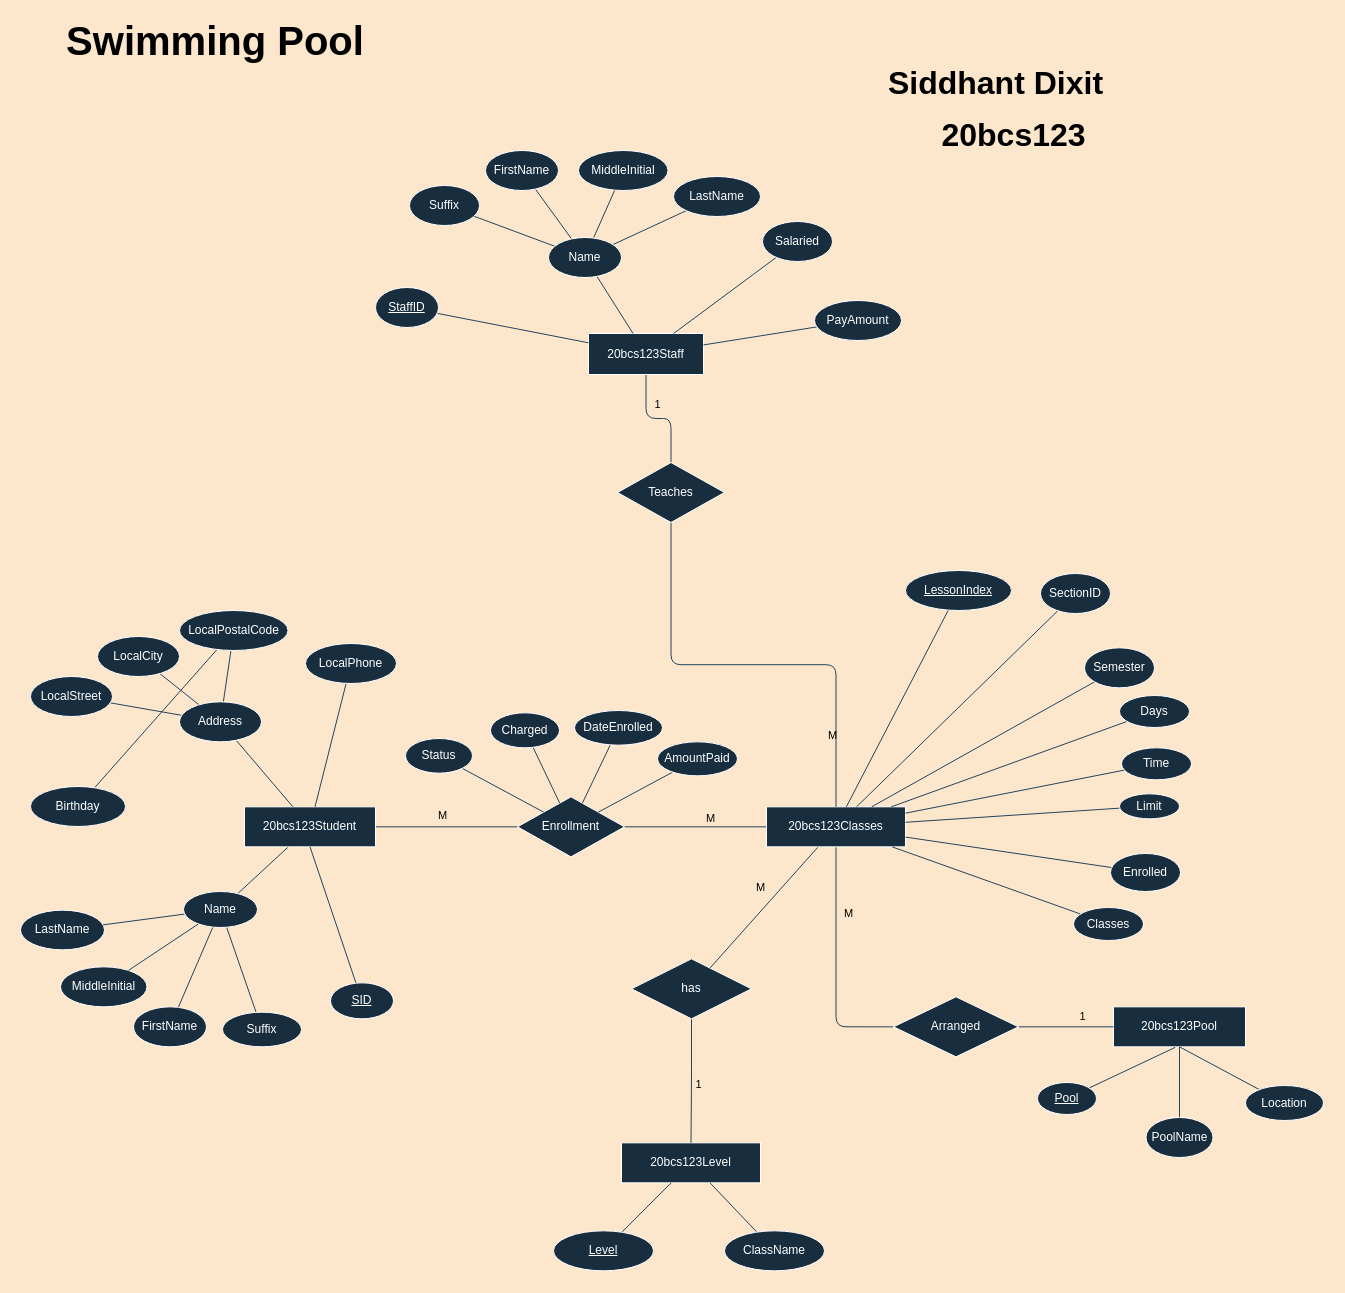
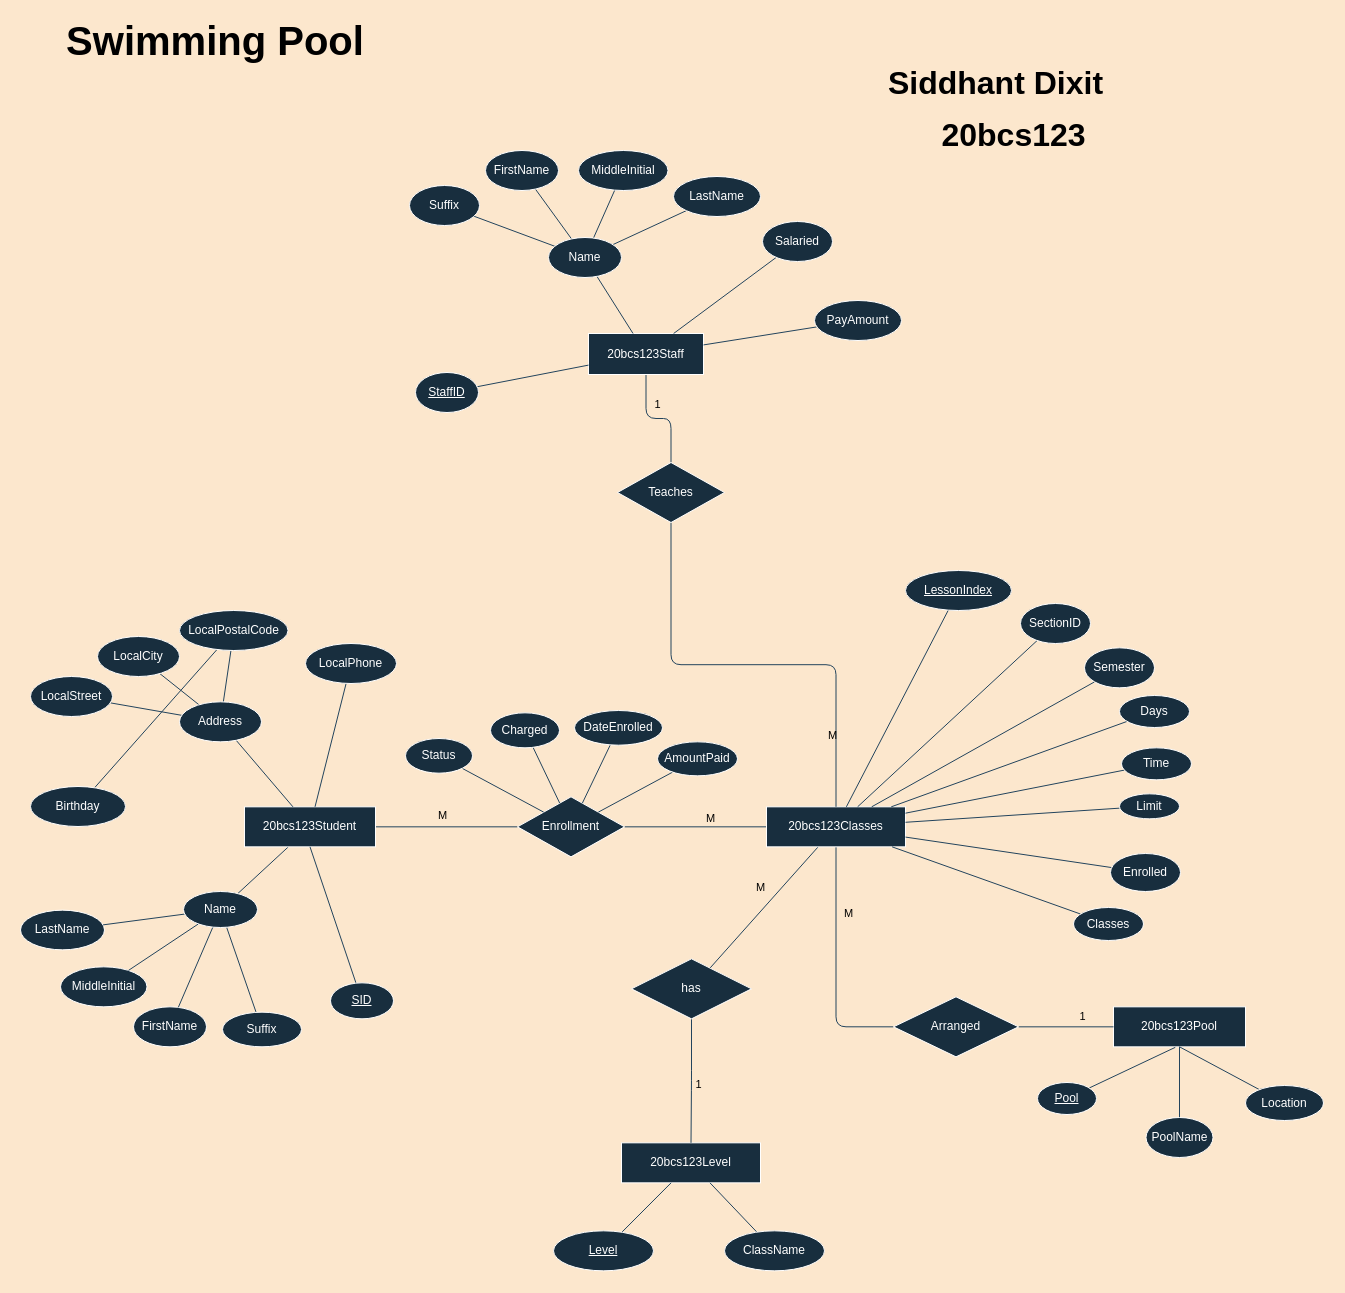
(407, 308) -> (447, 393)
(1076, 594) -> (1056, 624)
